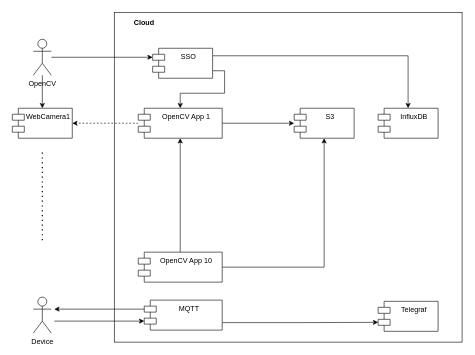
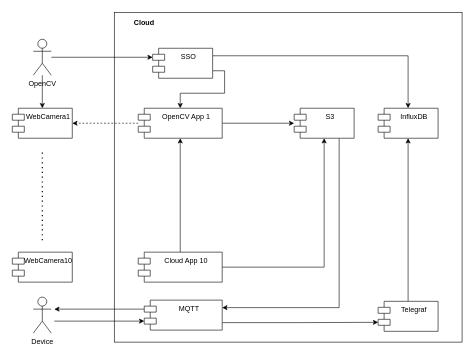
none -> (408, 143)
(186, 260) -> (186, 260)
none -> (42, 267)
none -> (284, 308)
